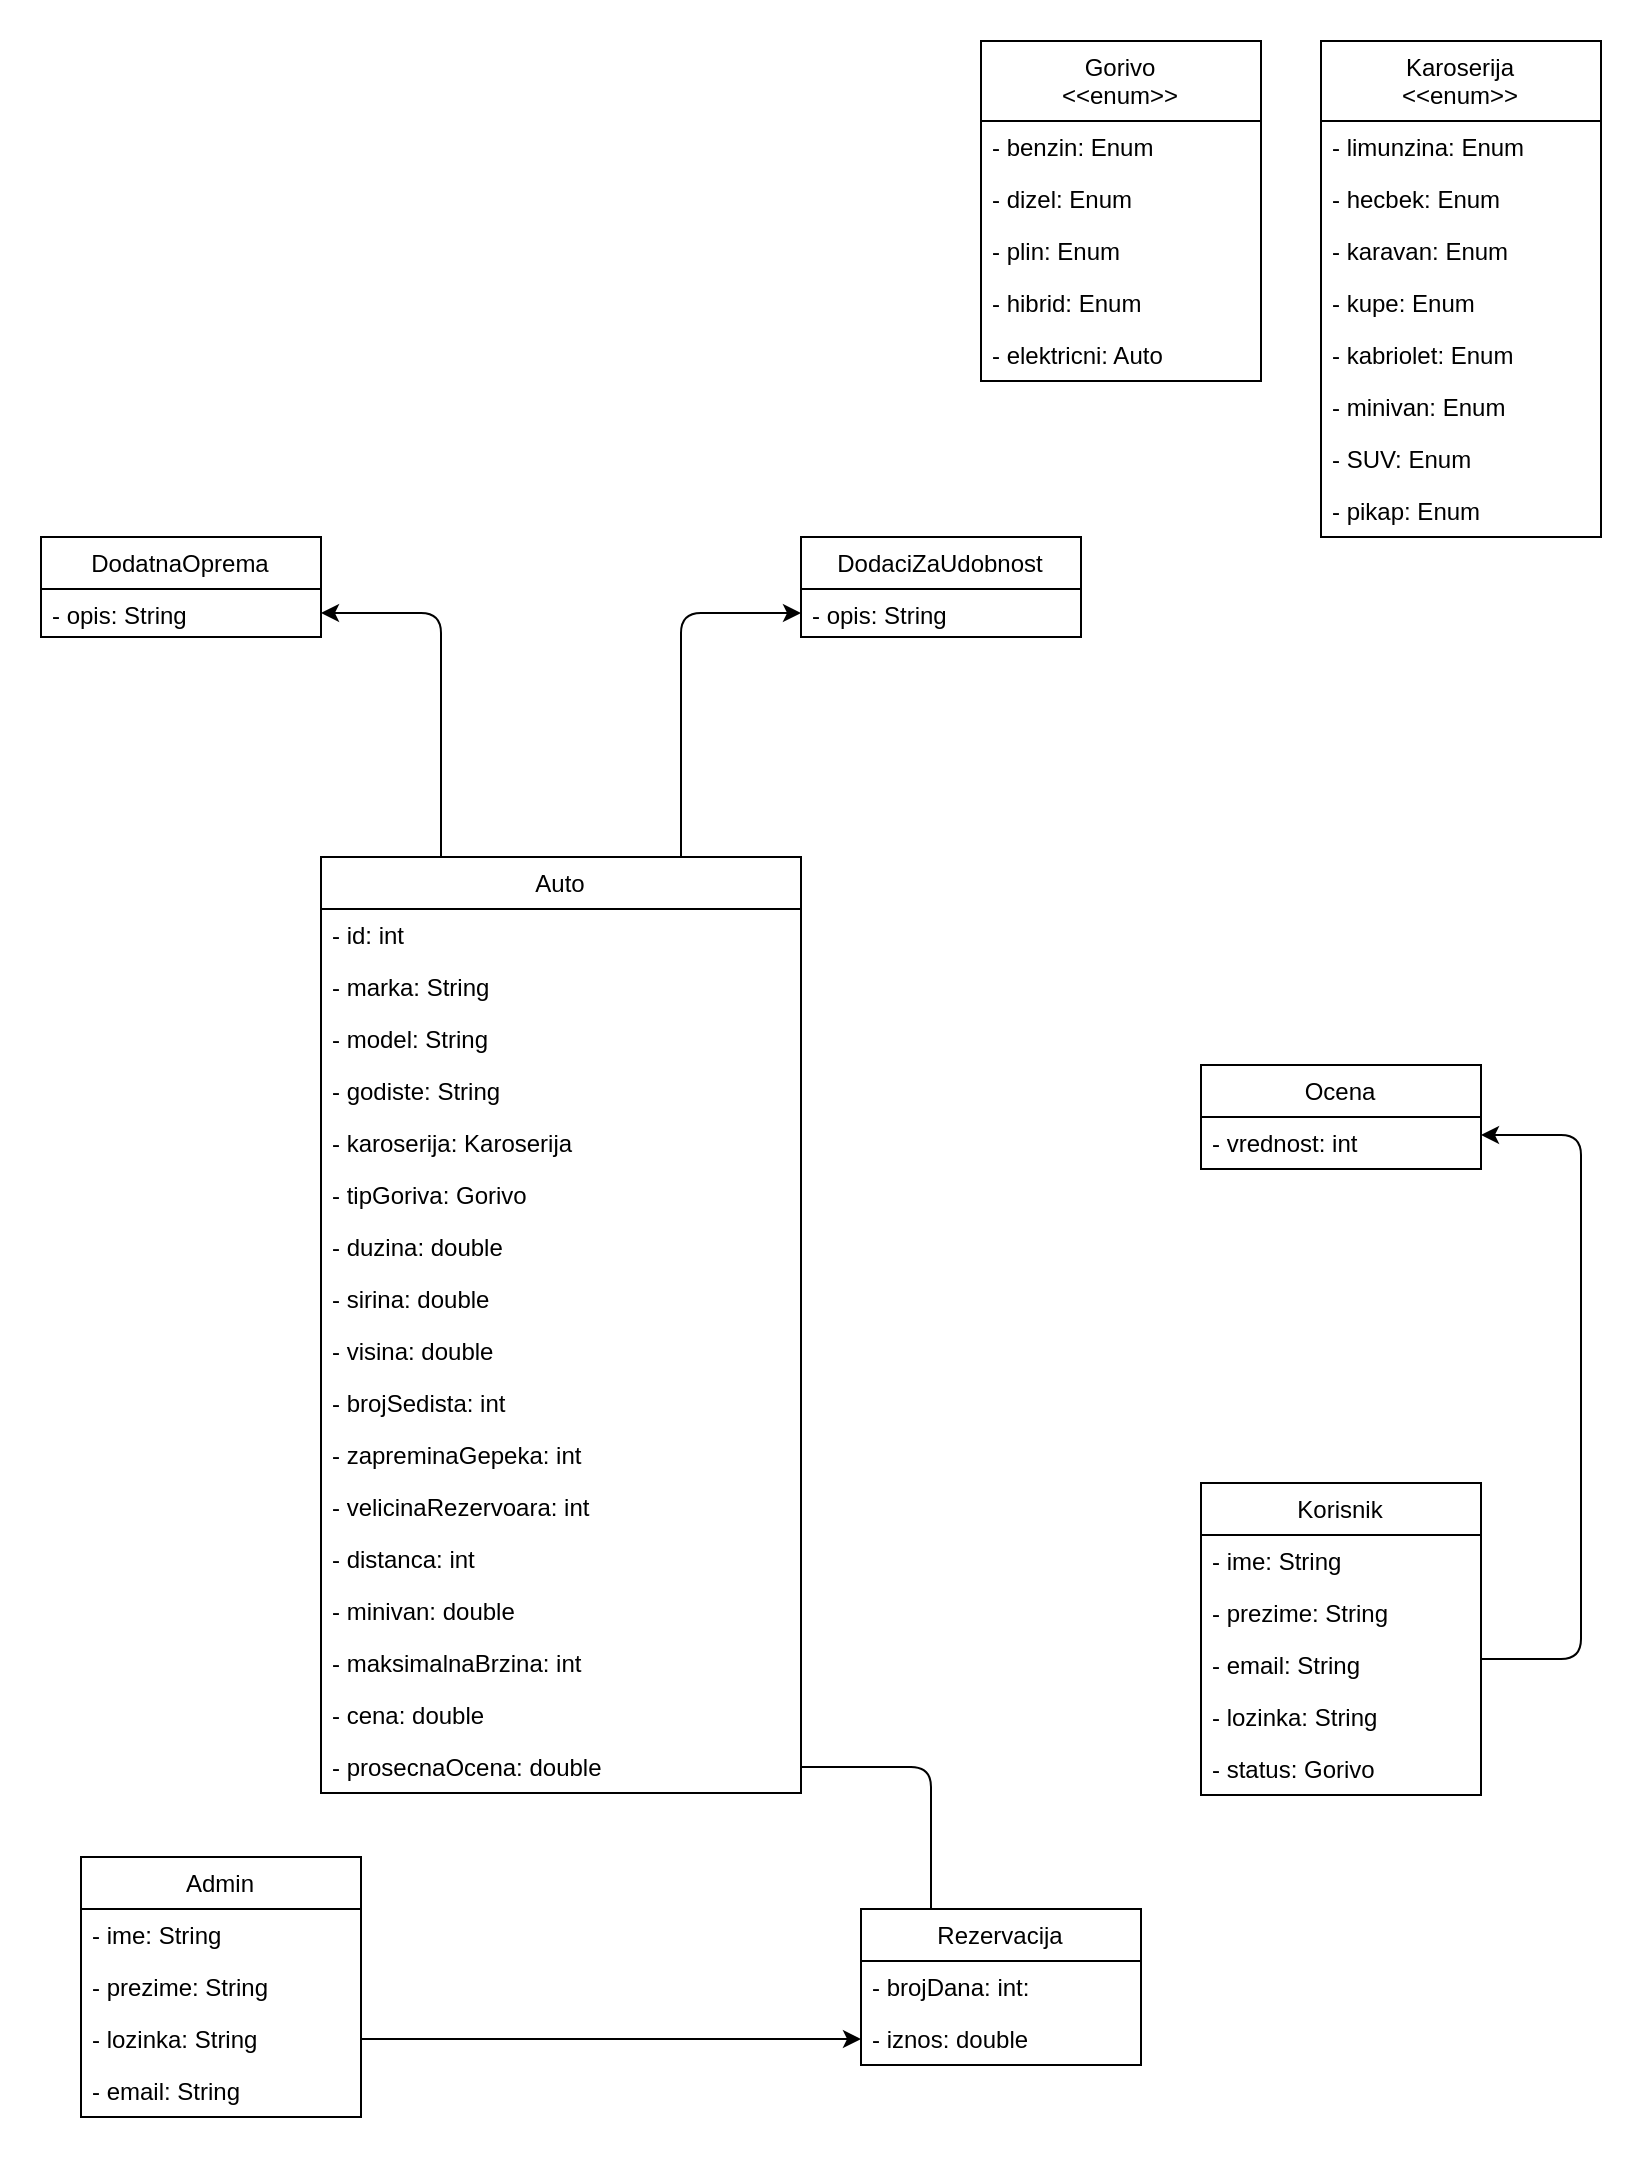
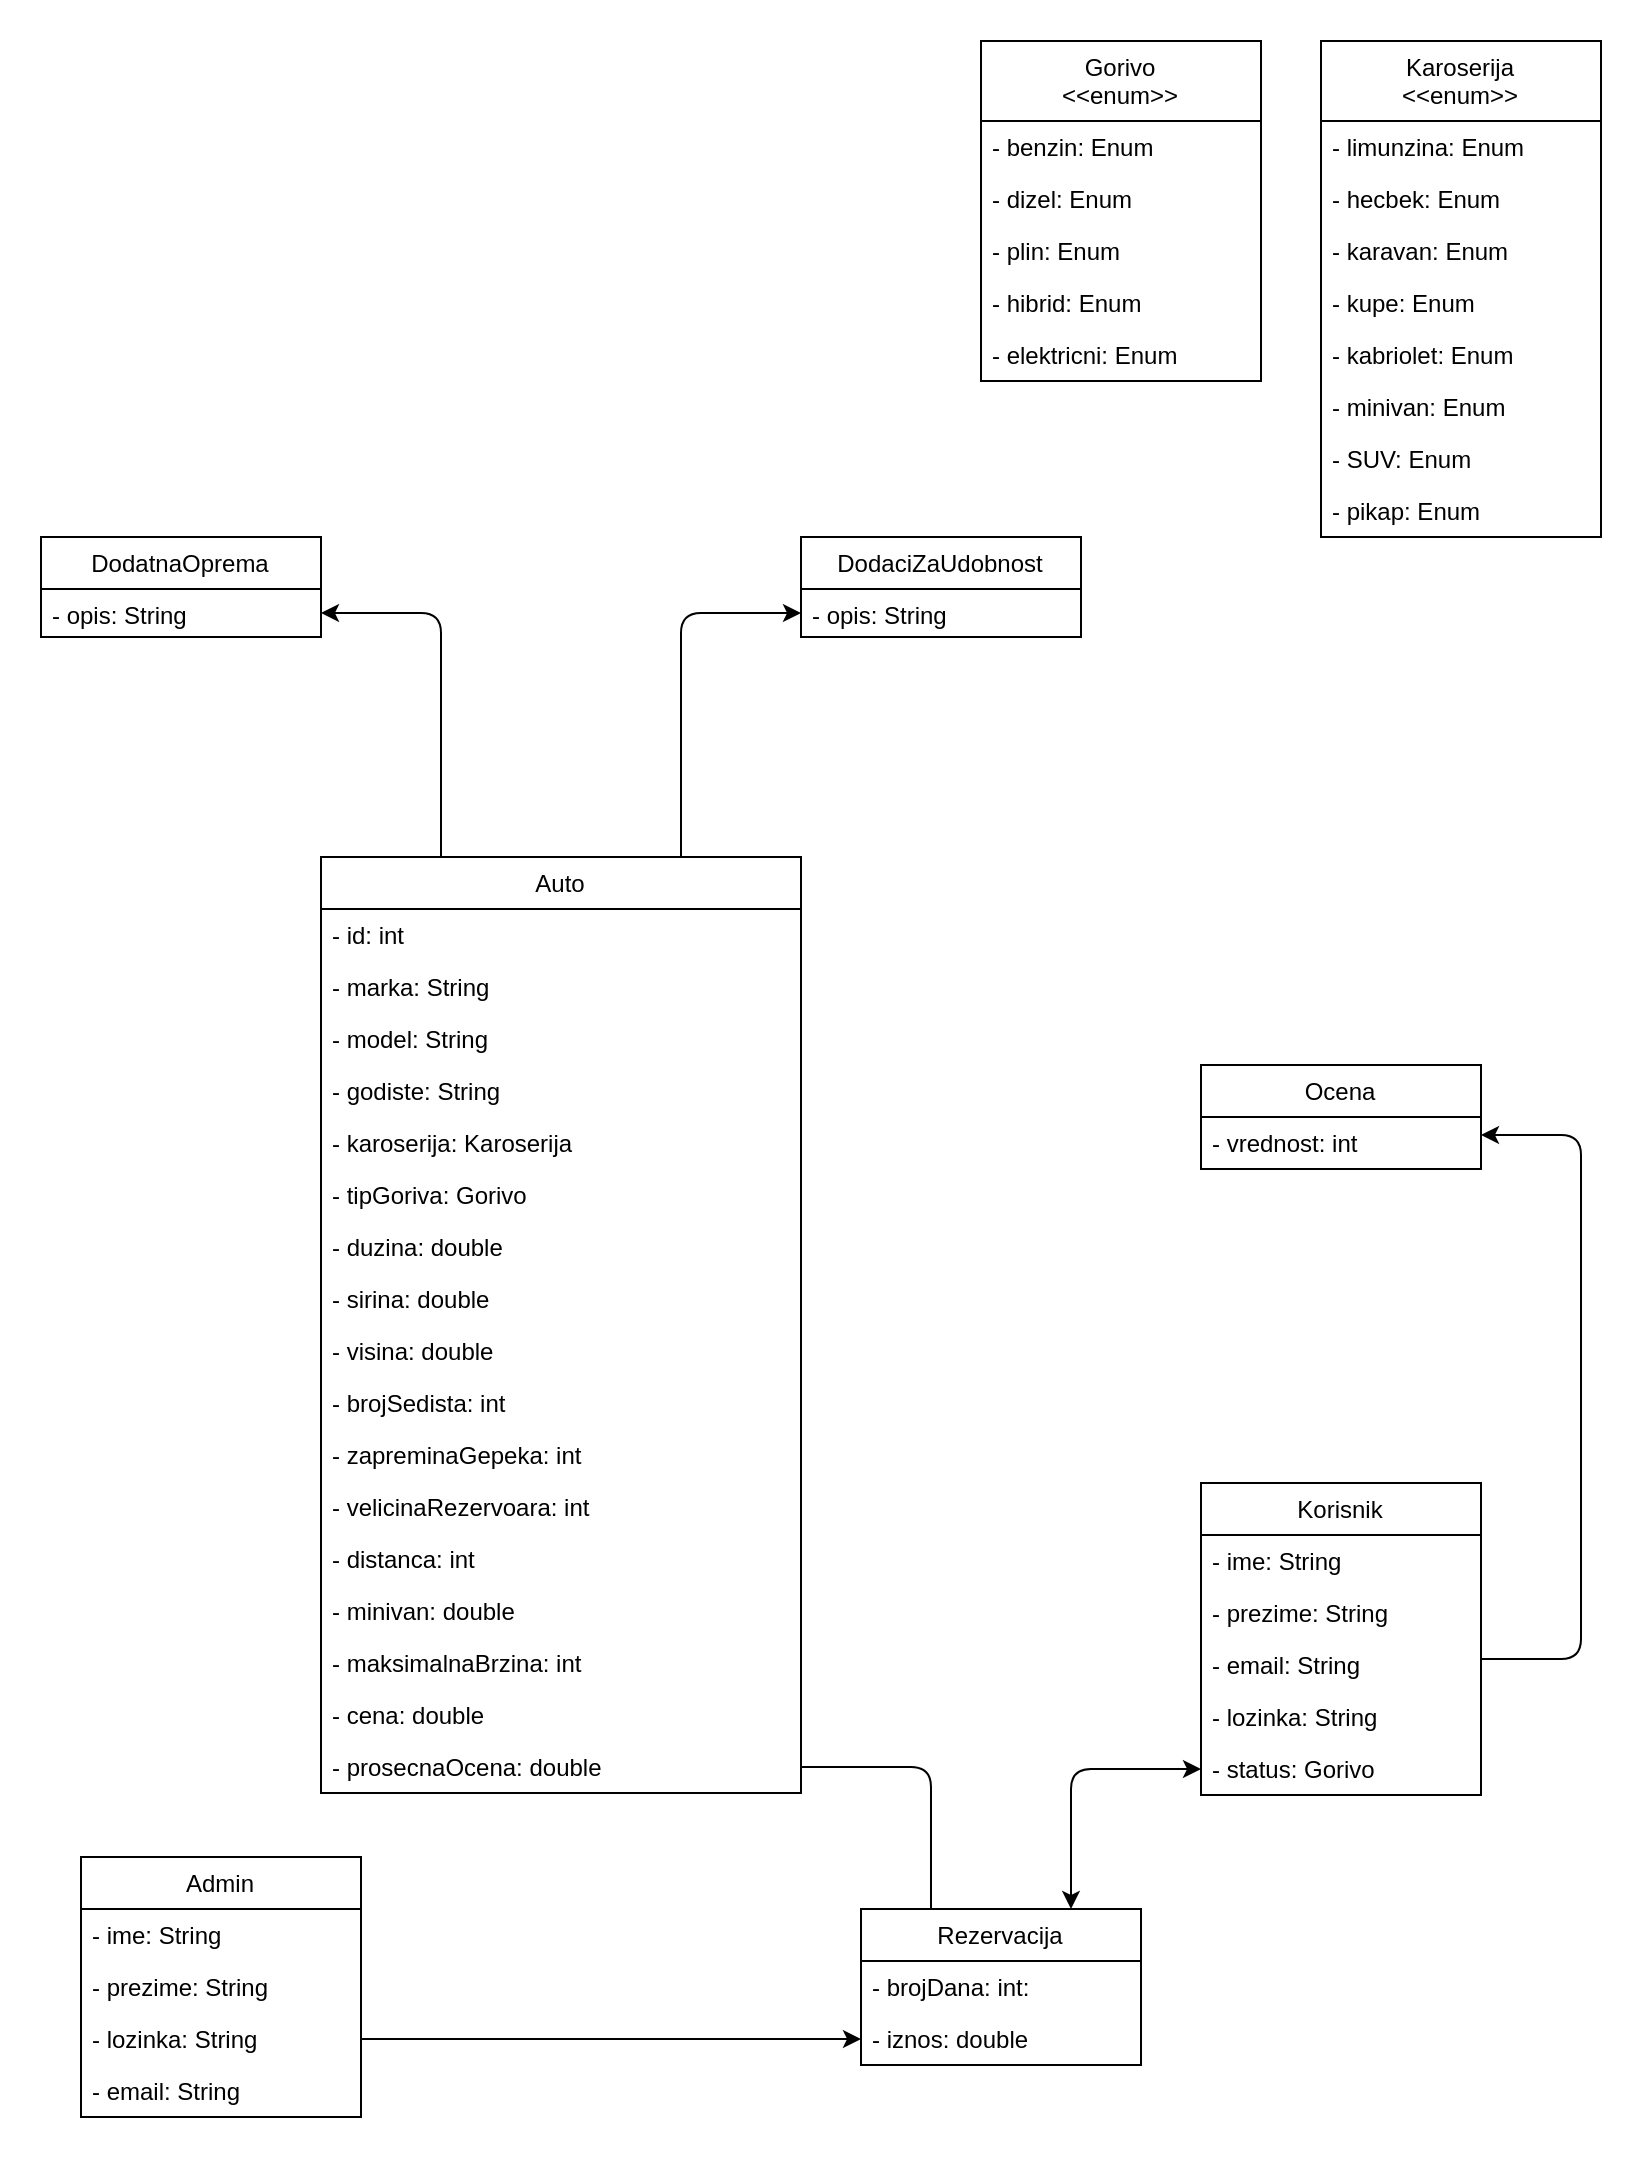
(1094, 356) -> (1094, 356)
none -> (1072, 1780)
